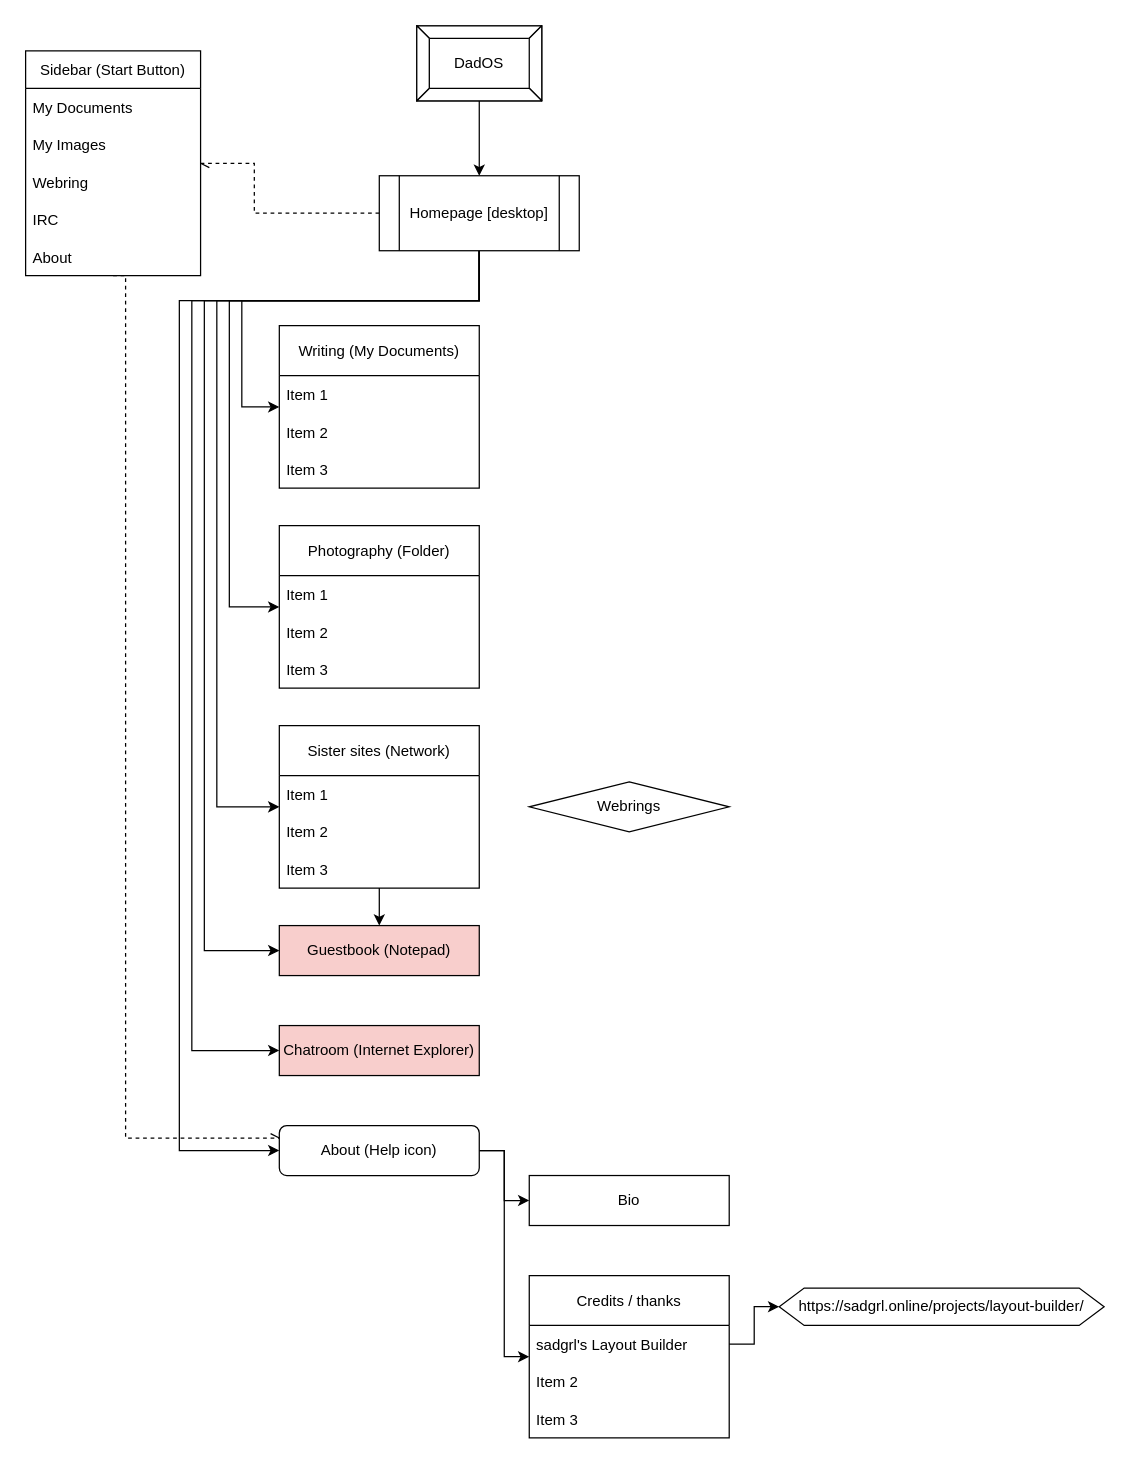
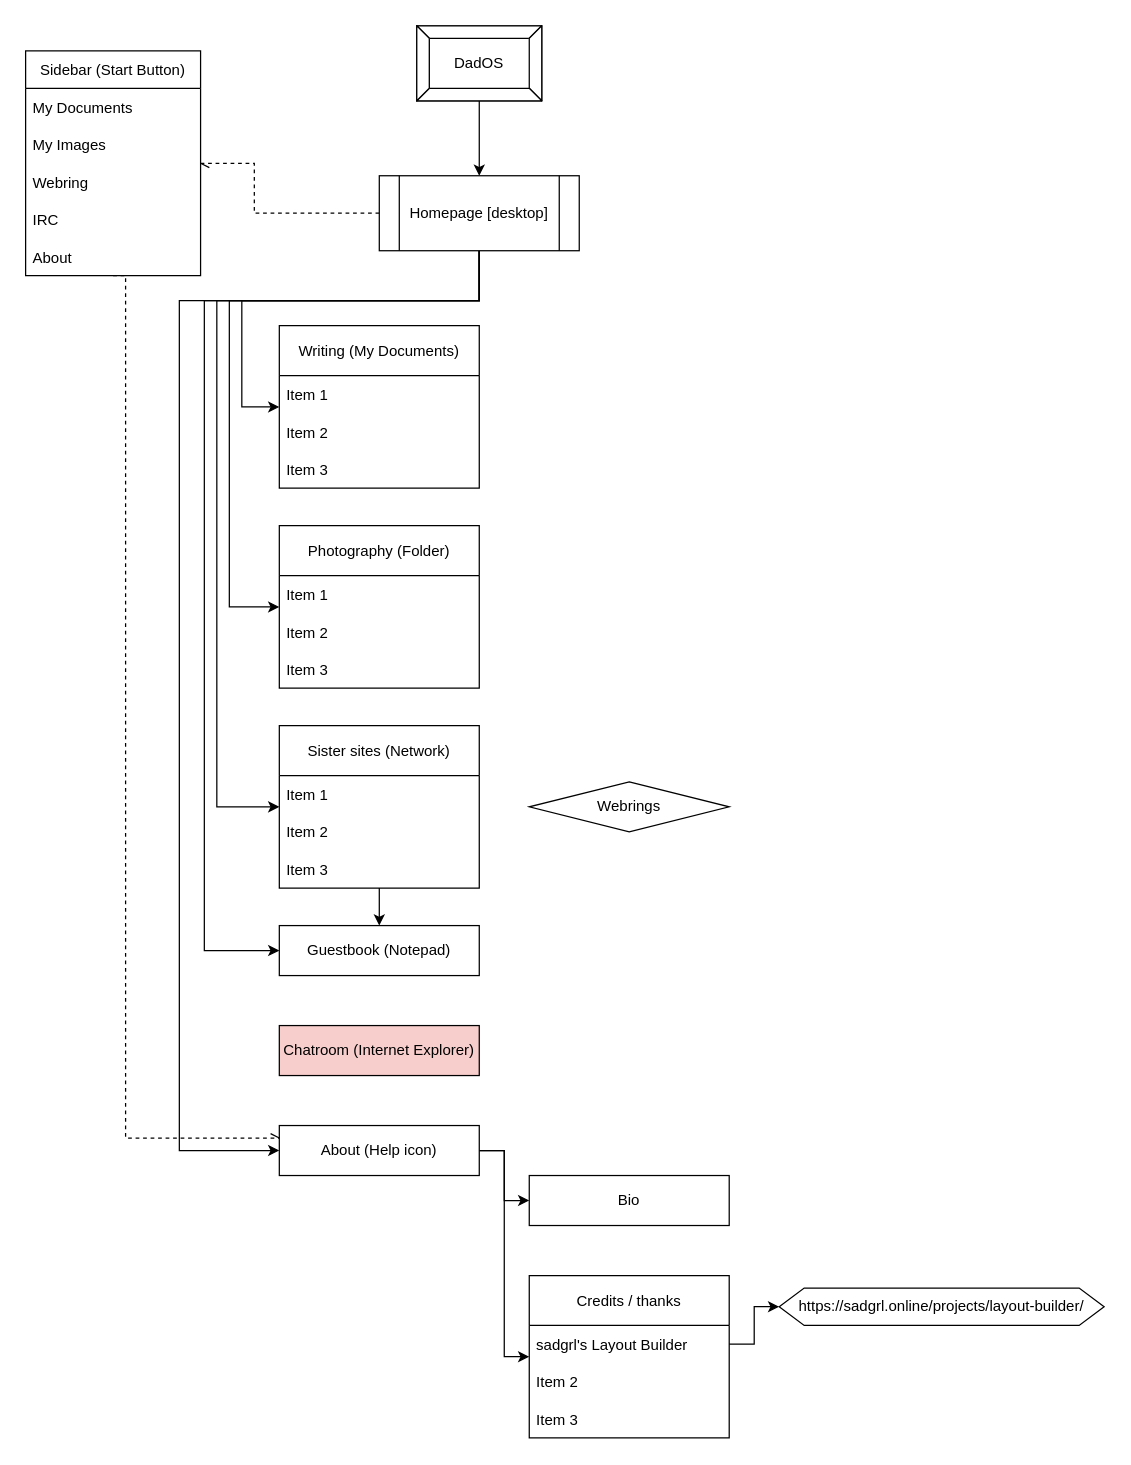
(192, 716) -> none
(379, 951) -> (379, 951)
(379, 1151) -> (379, 1151)
